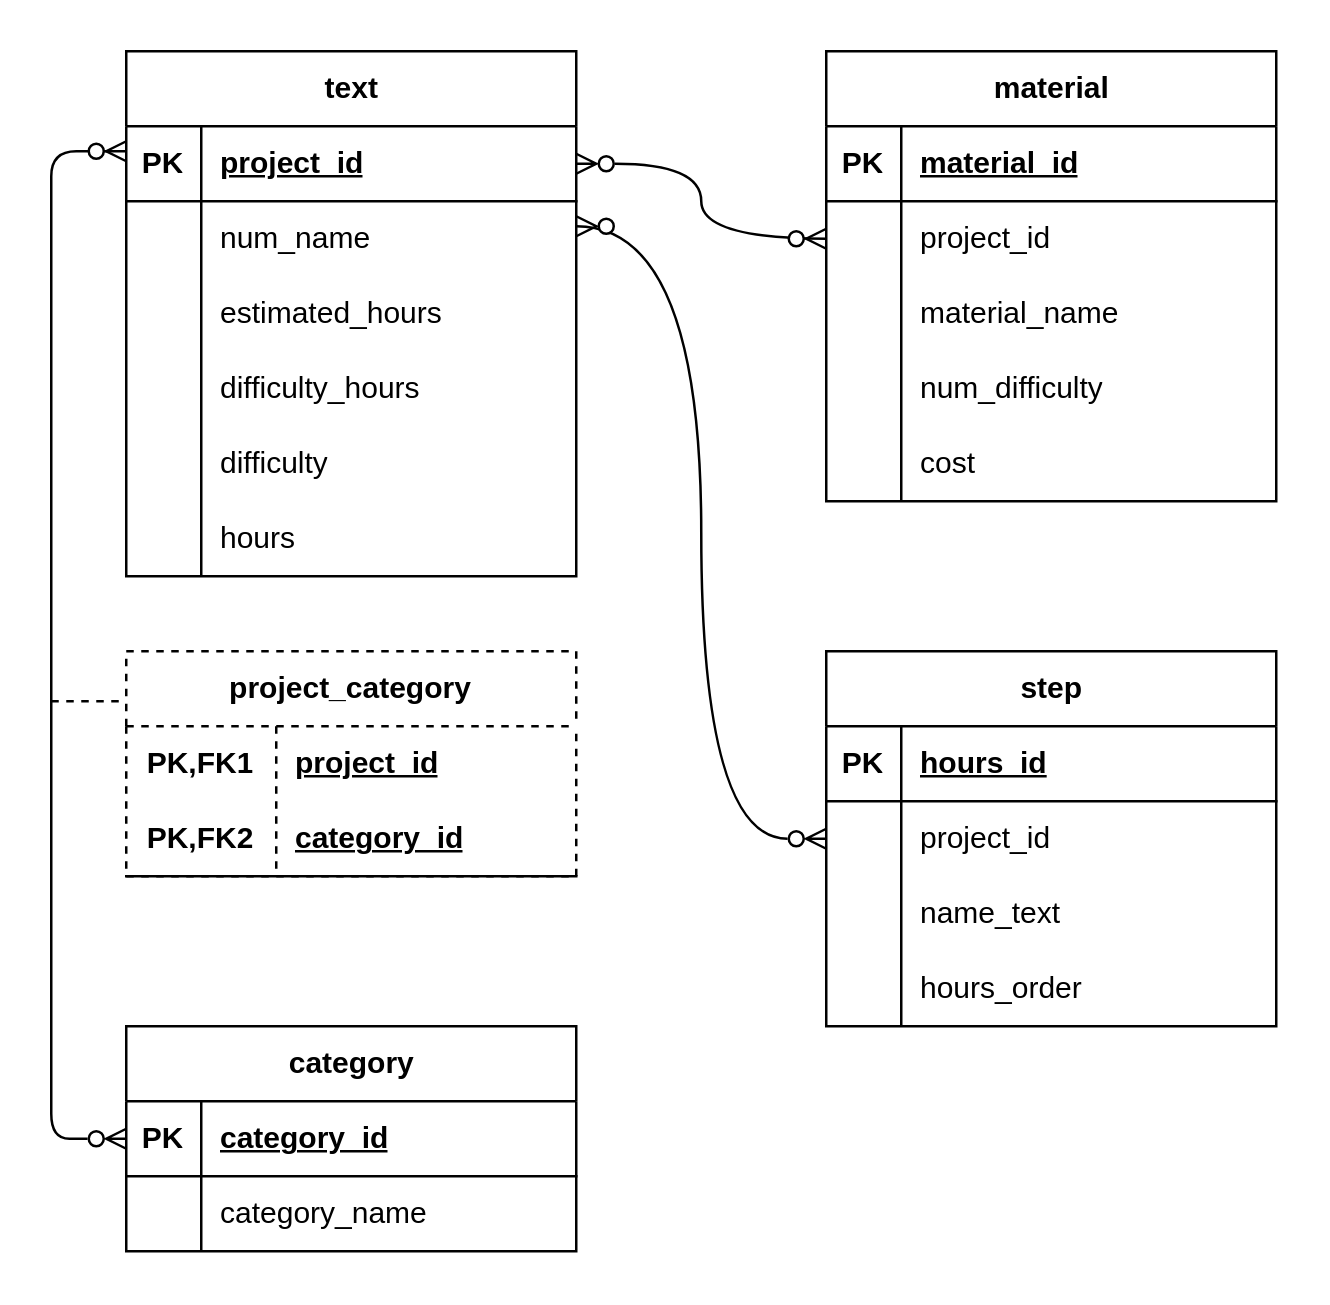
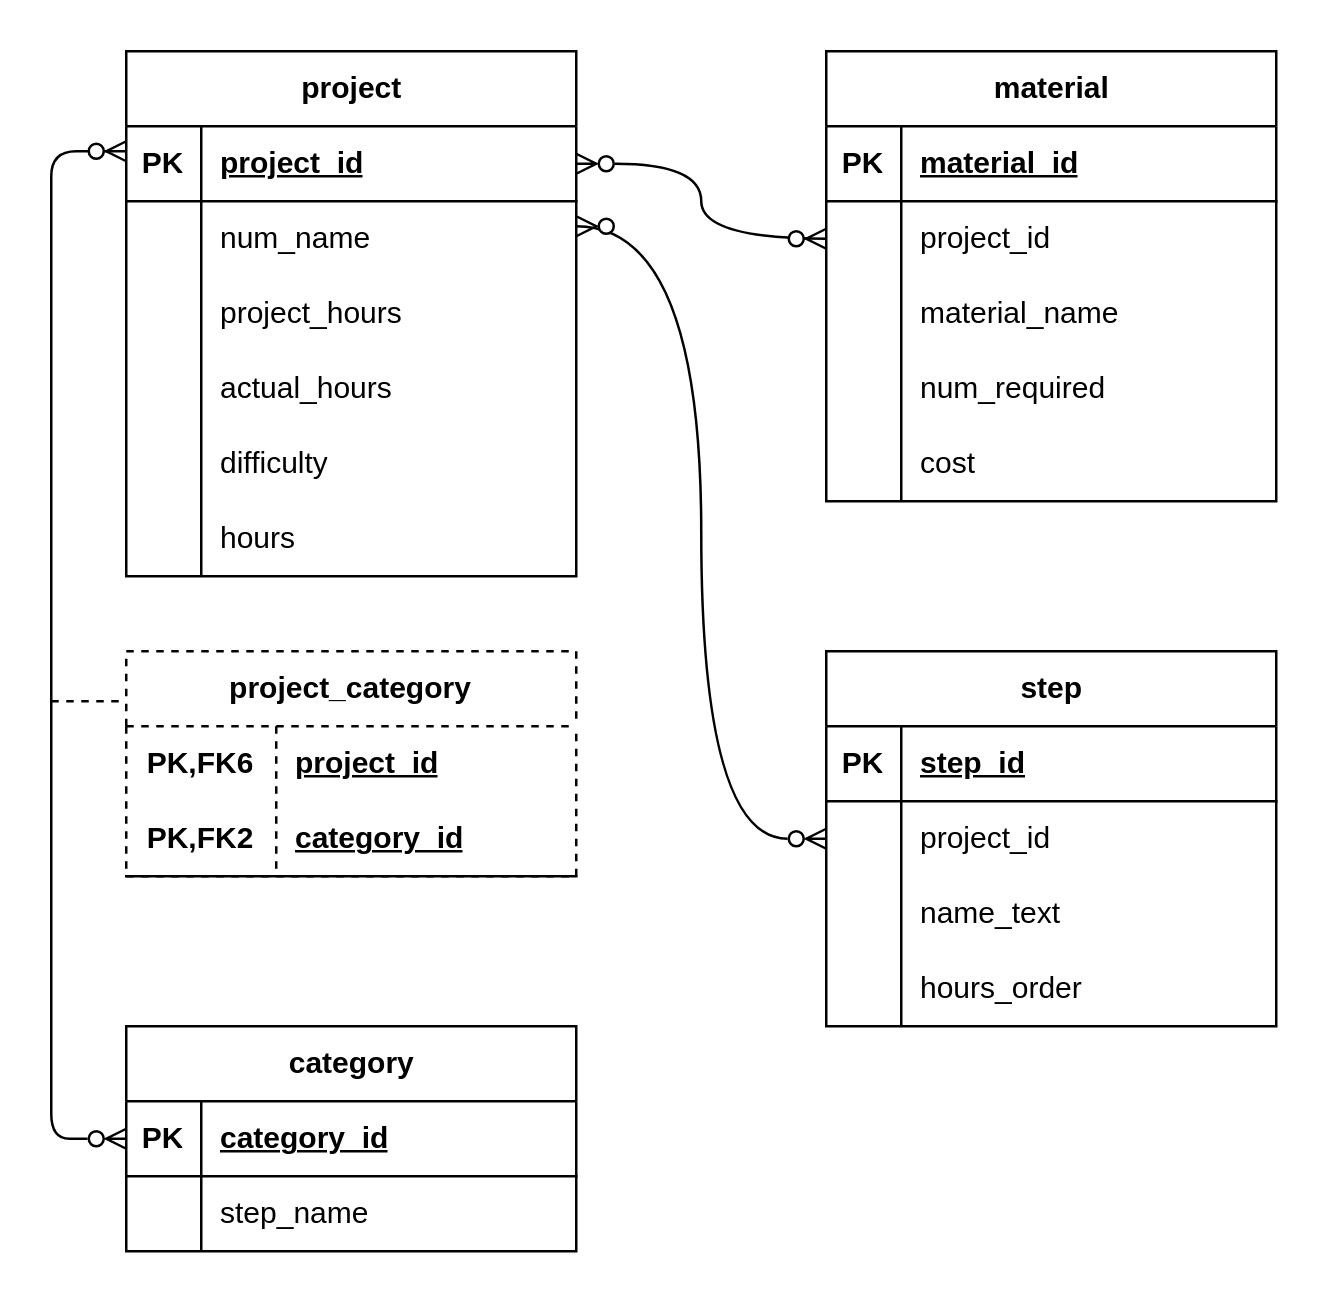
(353, 89) -> (353, 89)
(343, 314) -> (330, 314)
(344, 389) -> (318, 389)
(1027, 389) -> (1018, 389)
(201, 764) -> (201, 764)
(985, 764) -> (976, 764)
(330, 1214) -> (297, 1214)
